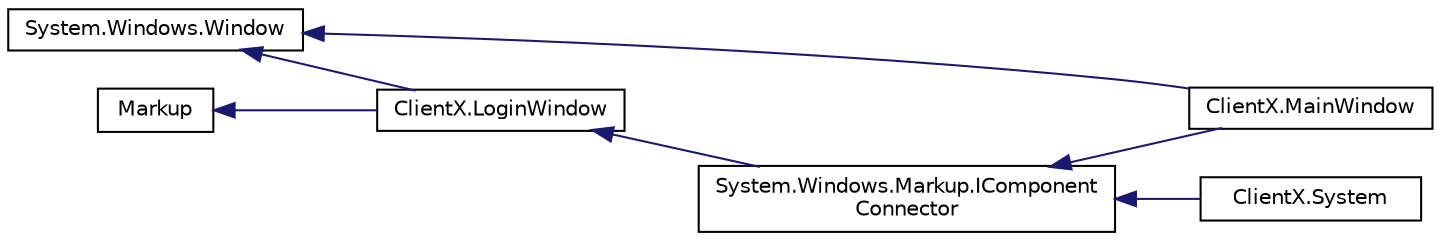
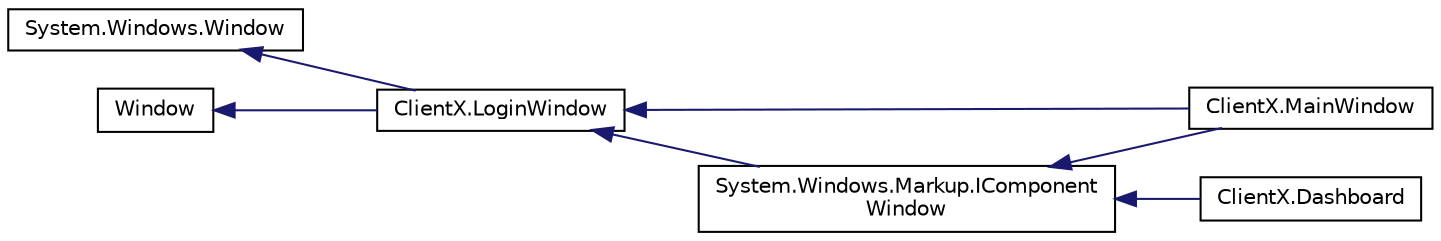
(757, 52) -> (918, 109)
(156, 110) -> (156, 110)
(907, 199) -> (907, 199)
(1311, 199) -> (1311, 199)
